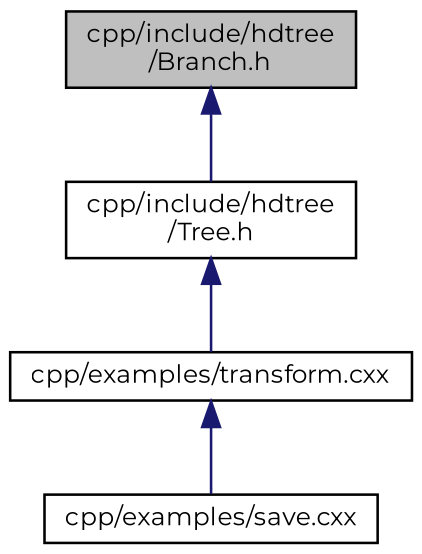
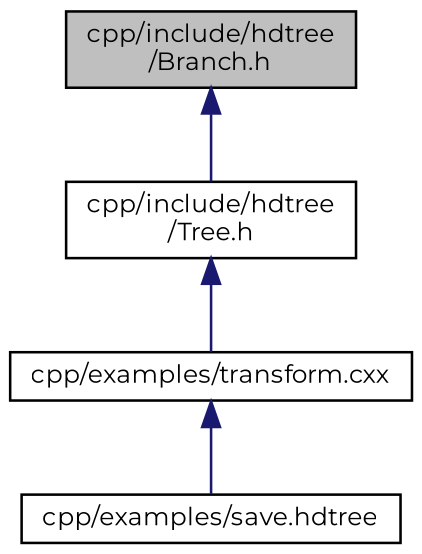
(211, 519) -> (211, 519)
